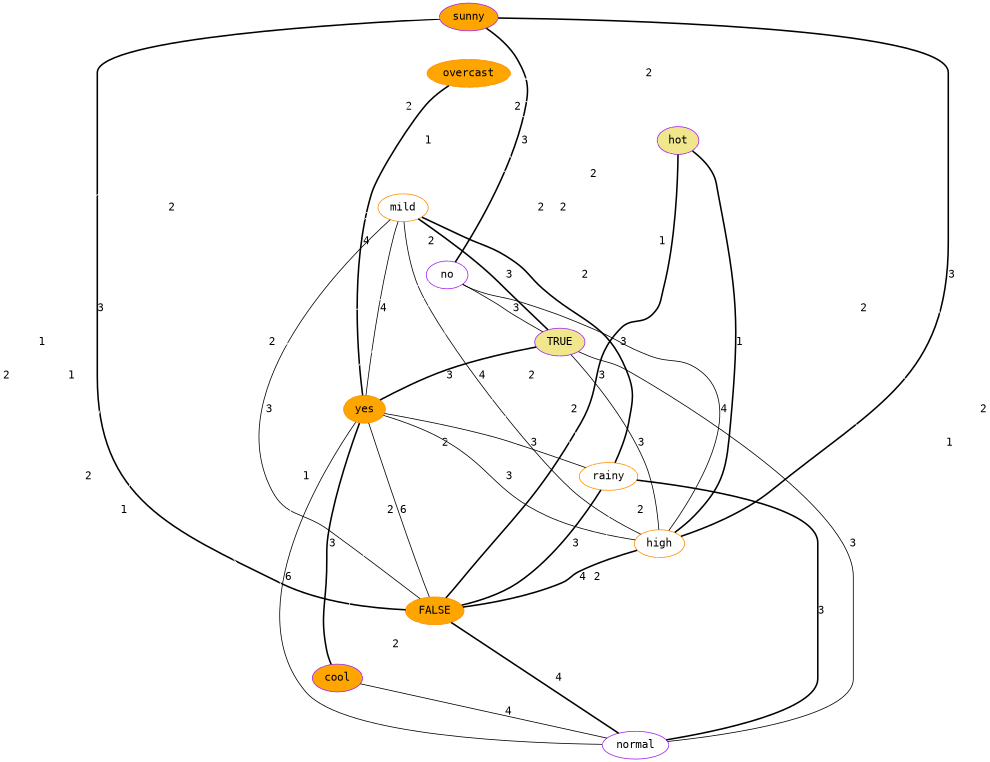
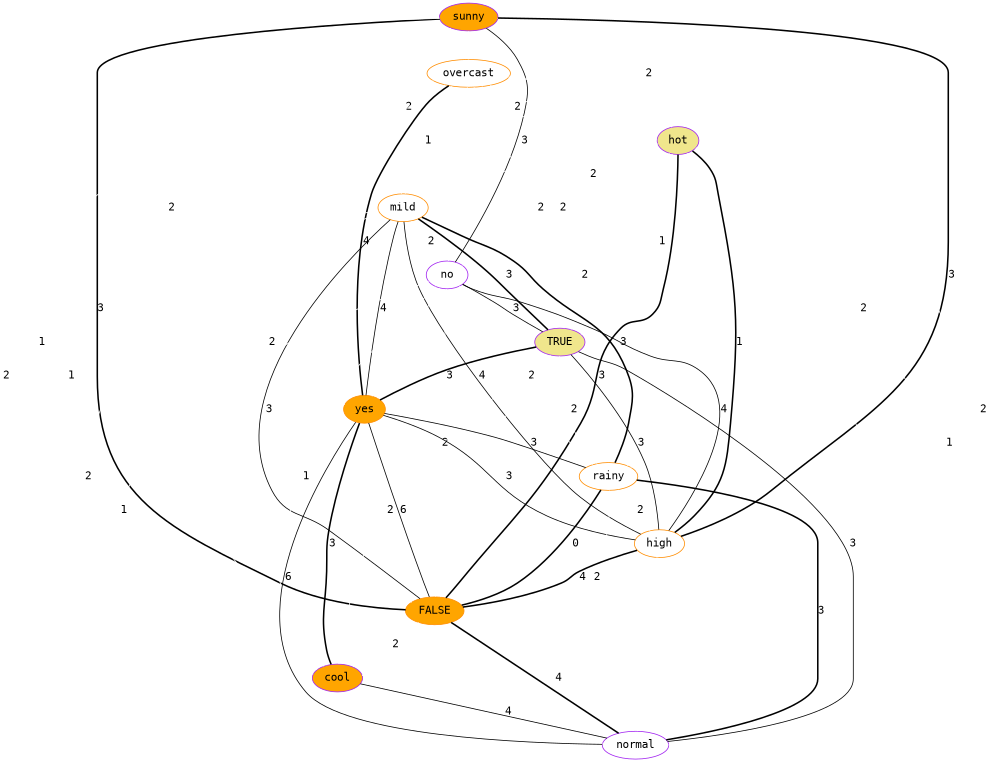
(469, 73) -> (469, 73)
(515, 144) -> (515, 144)
(576, 544) -> (576, 544)
